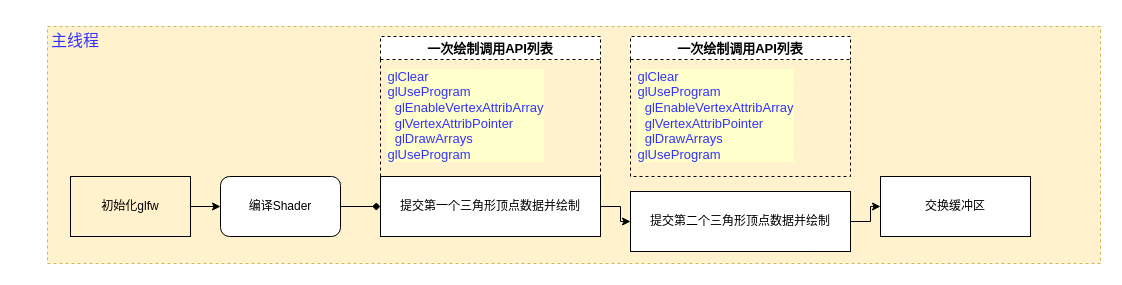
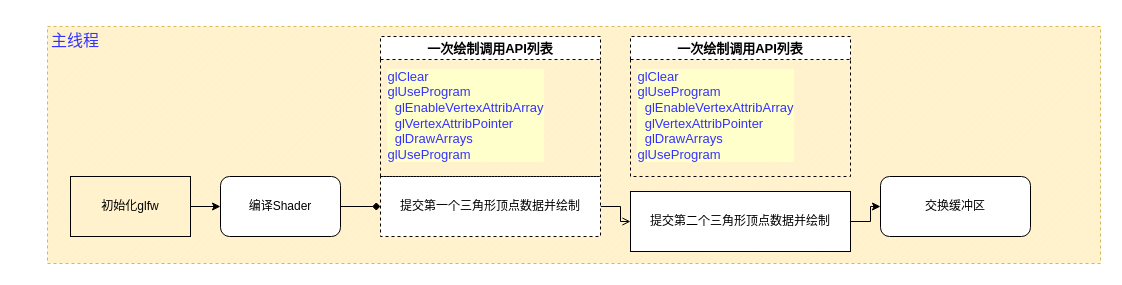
(491, 207) -> (491, 207)
(956, 207) -> (956, 207)
(622, 222) -> (622, 222)
